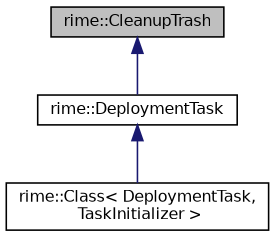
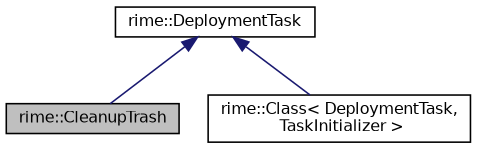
(137, 74) -> (148, 75)
